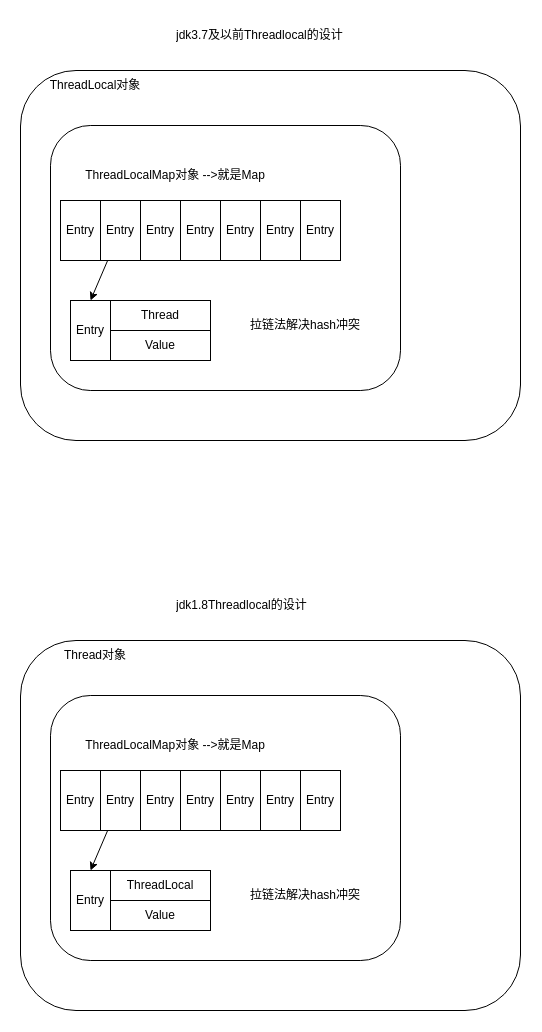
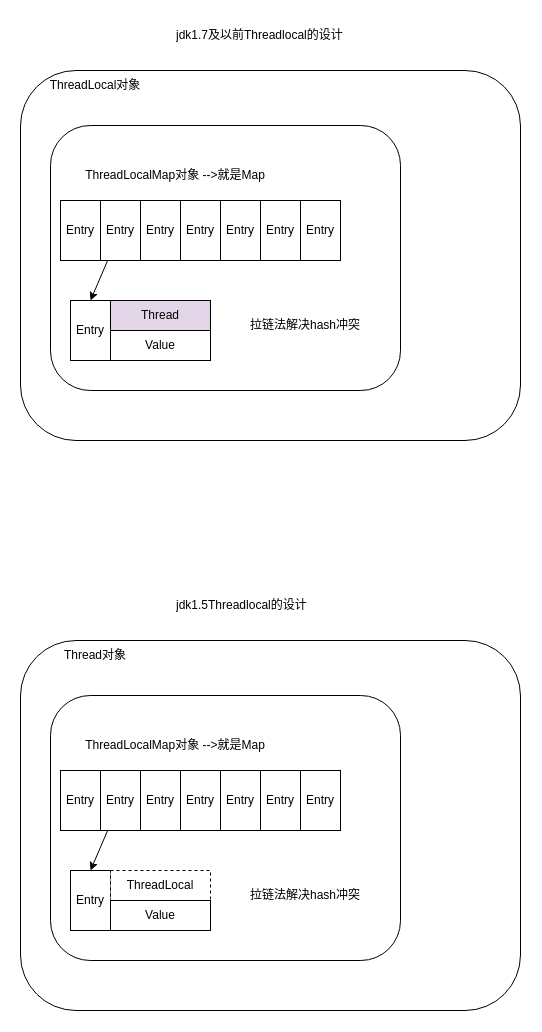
(265, 36) -> (265, 36)
(161, 316) -> (161, 316)
(247, 606) -> (247, 606)
(161, 886) -> (161, 886)
